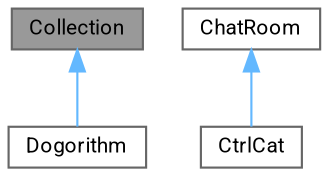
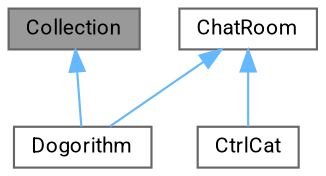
none -> (157, 94)
